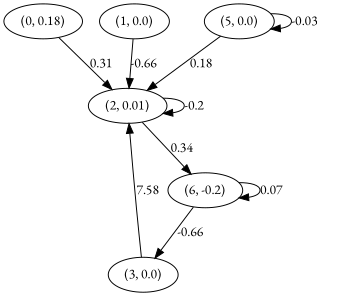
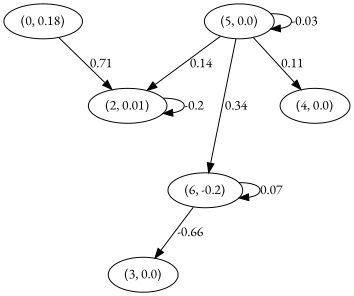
(134, 21) -> none
(101, 64) -> (101, 64)
(201, 64) -> (201, 64)
none -> (315, 106)
(163, 145) -> (223, 101)
(135, 195) -> none
